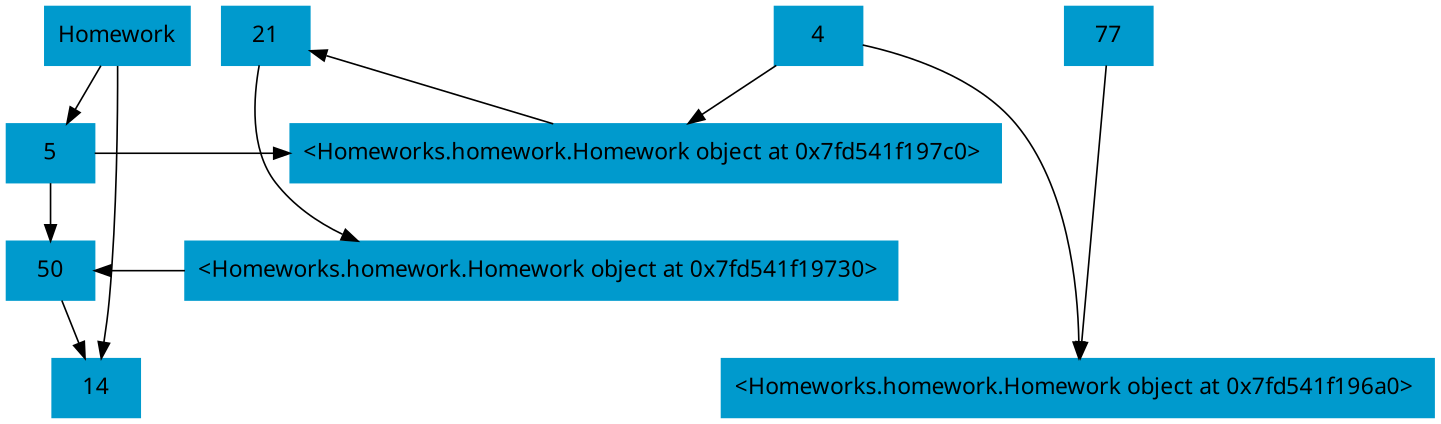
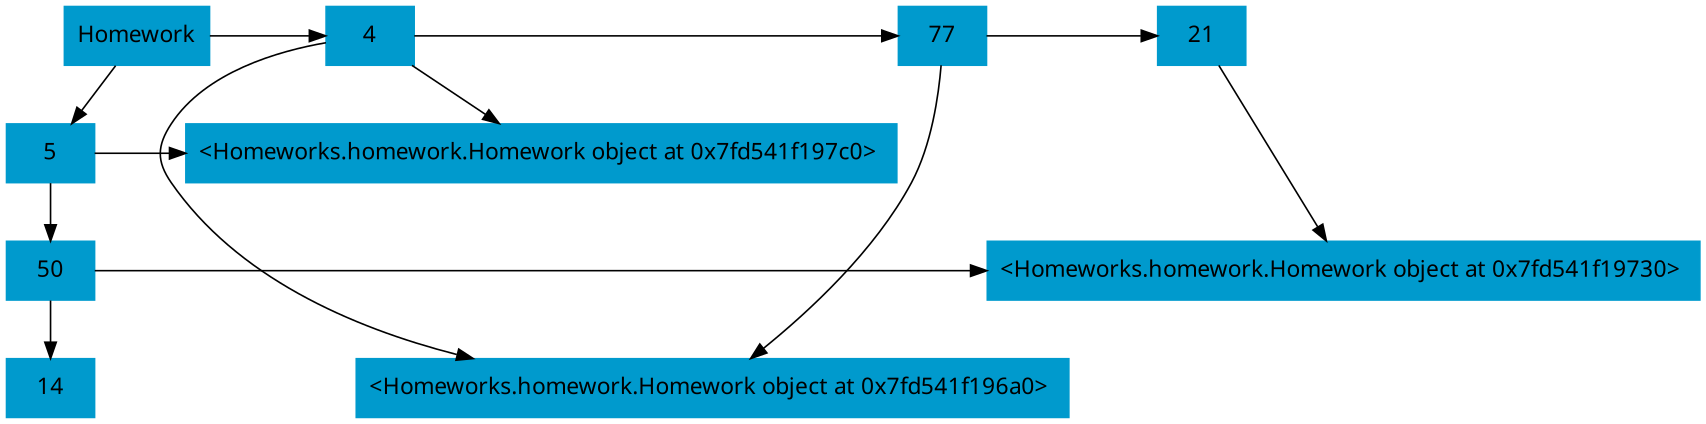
none -> (648, 36)
(440, 90) -> (1064, 36)
(115, 204) -> (259, 36)
(148, 271) -> (533, 271)
